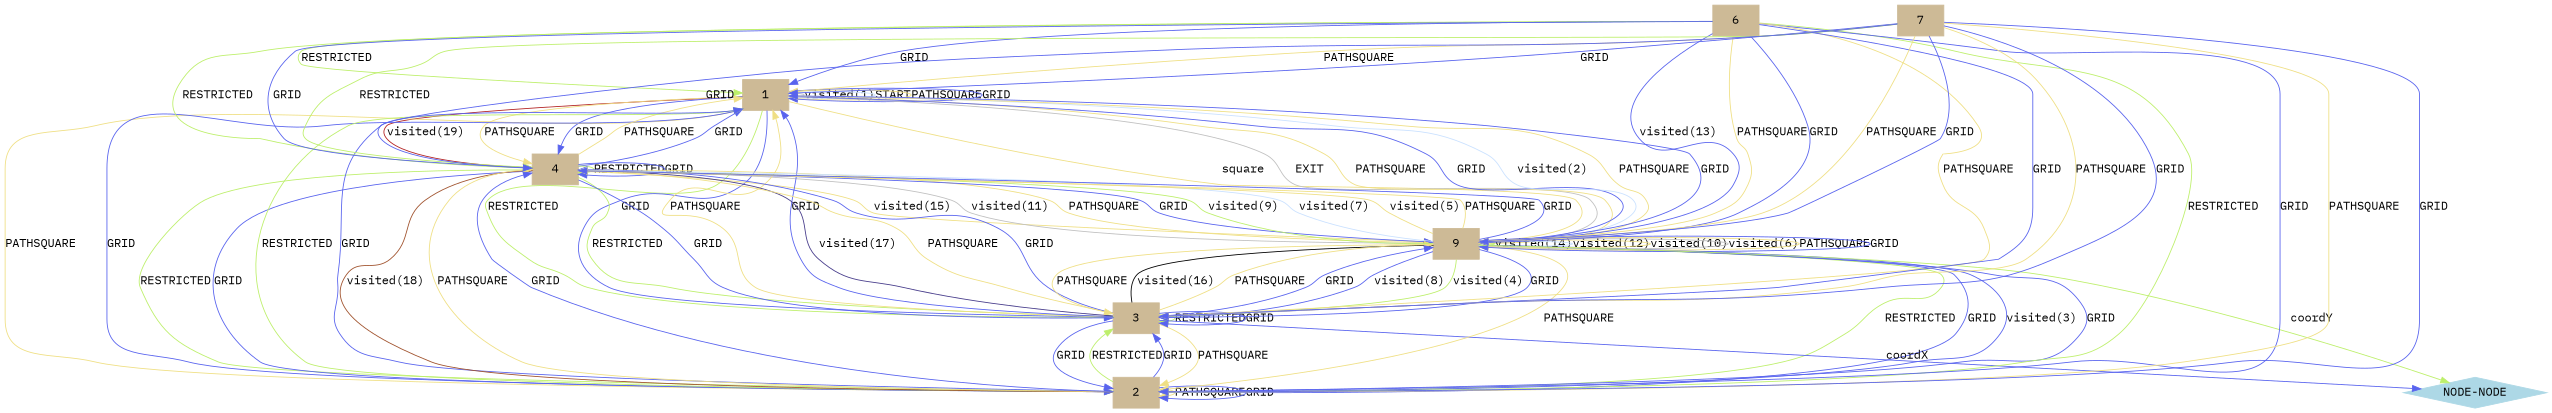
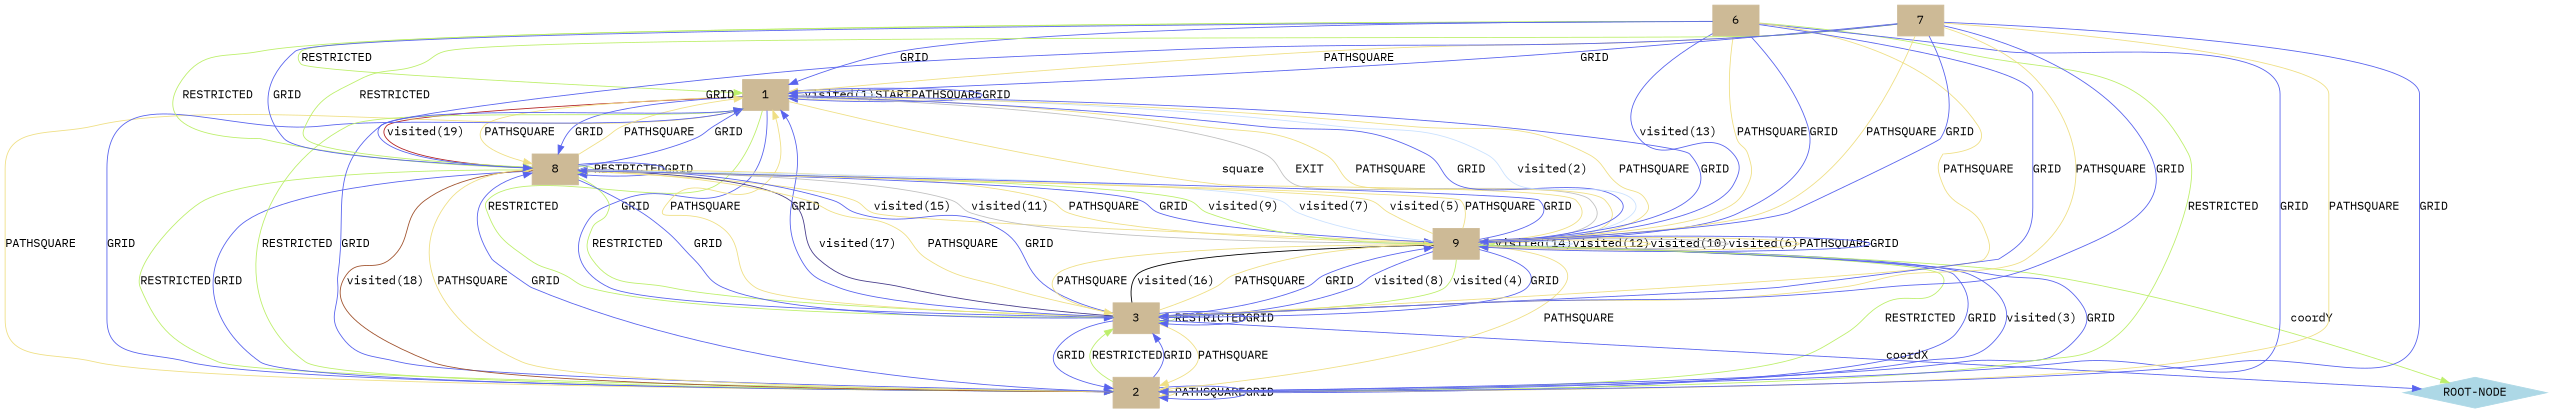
(555, 169) -> (555, 169)
(2475, 393) -> (2475, 393)
